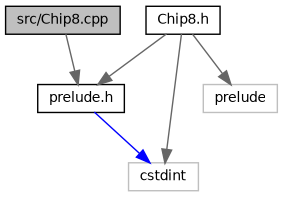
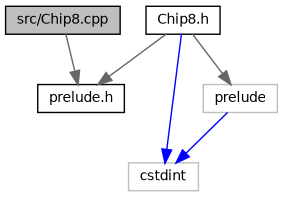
(174, 92) -> (174, 92)
(117, 133) -> (207, 133)
